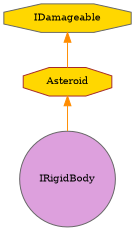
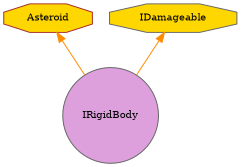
(68, 55) -> (148, 58)
